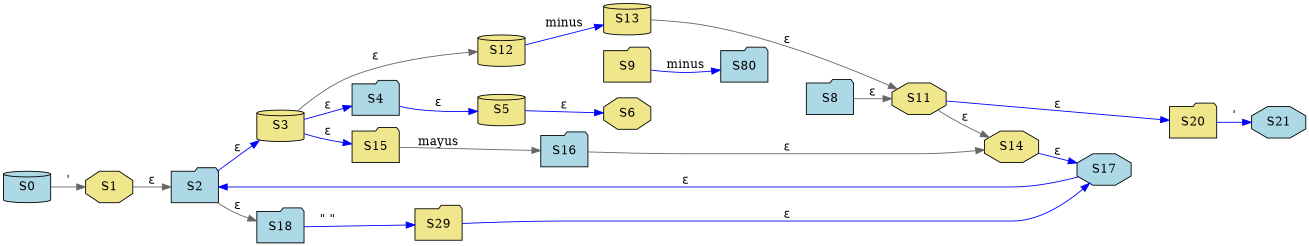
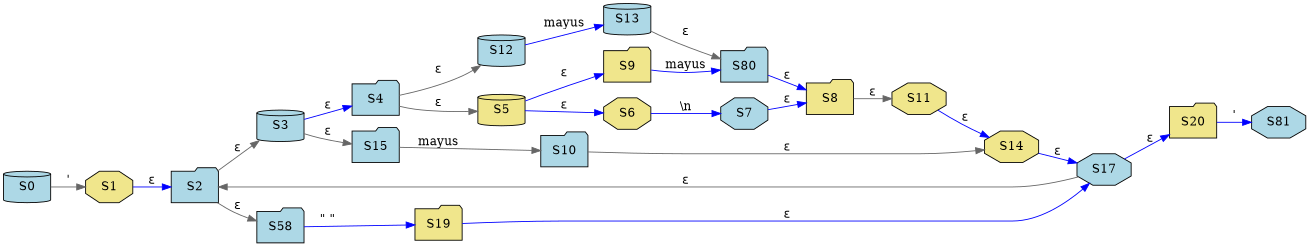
(627, 19) -> (627, 19)
(564, 23) -> (564, 23)
(773, 42) -> (681, 44)
(501, 51) -> (501, 51)
(686, 65) -> (686, 65)
(378, 68) -> (437, 85)
none -> (783, 81)
none -> (560, 88)
(830, 99) -> (830, 99)
(1053, 110) -> (1143, 149)
(434, 111) -> (434, 111)
none -> (744, 114)
(1279, 122) -> (1279, 122)
(959, 123) -> (959, 123)
(280, 126) -> (280, 126)
(324, 139) -> (324, 139)
(376, 147) -> (376, 147)
(564, 151) -> (564, 151)
(235, 159) -> (235, 159)
(148, 187) -> (148, 187)
(653, 187) -> (653, 187)
(439, 225) -> (439, 225)
(280, 227) -> (280, 227)
